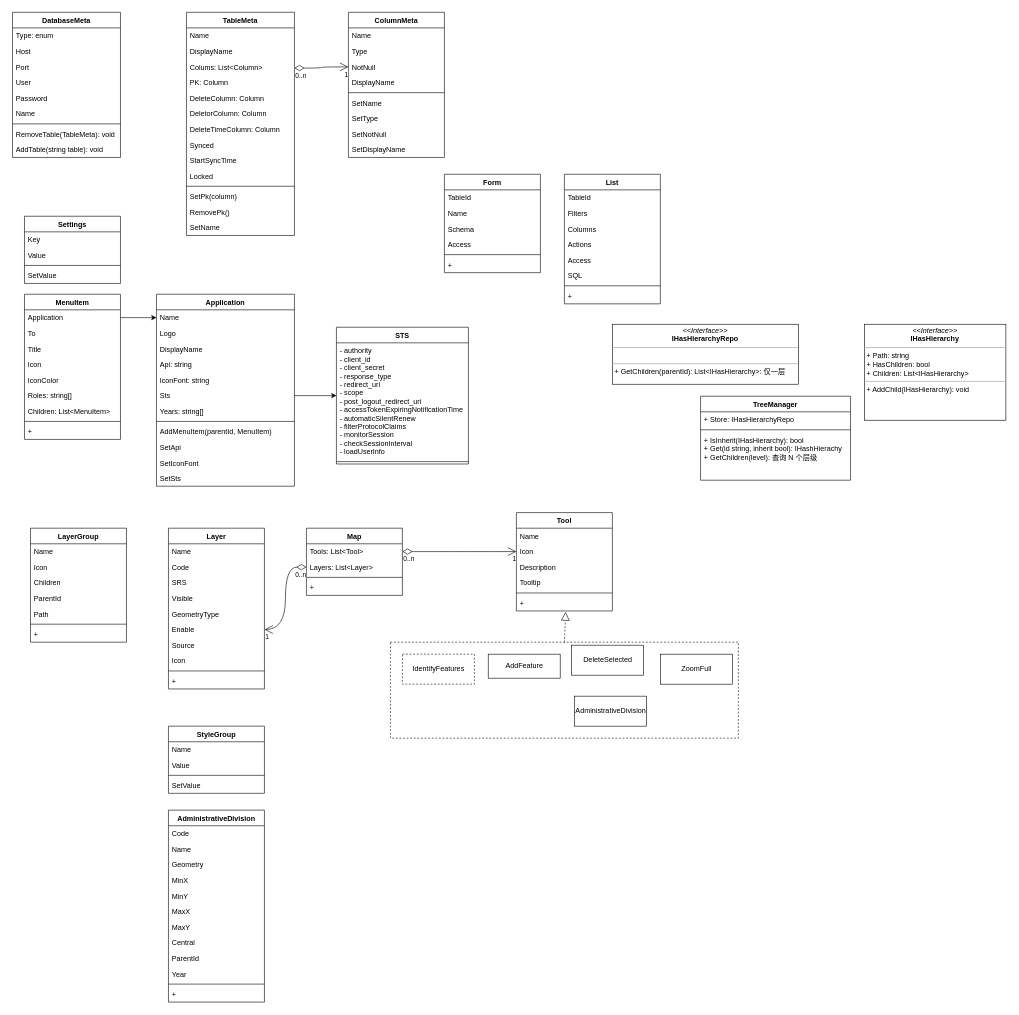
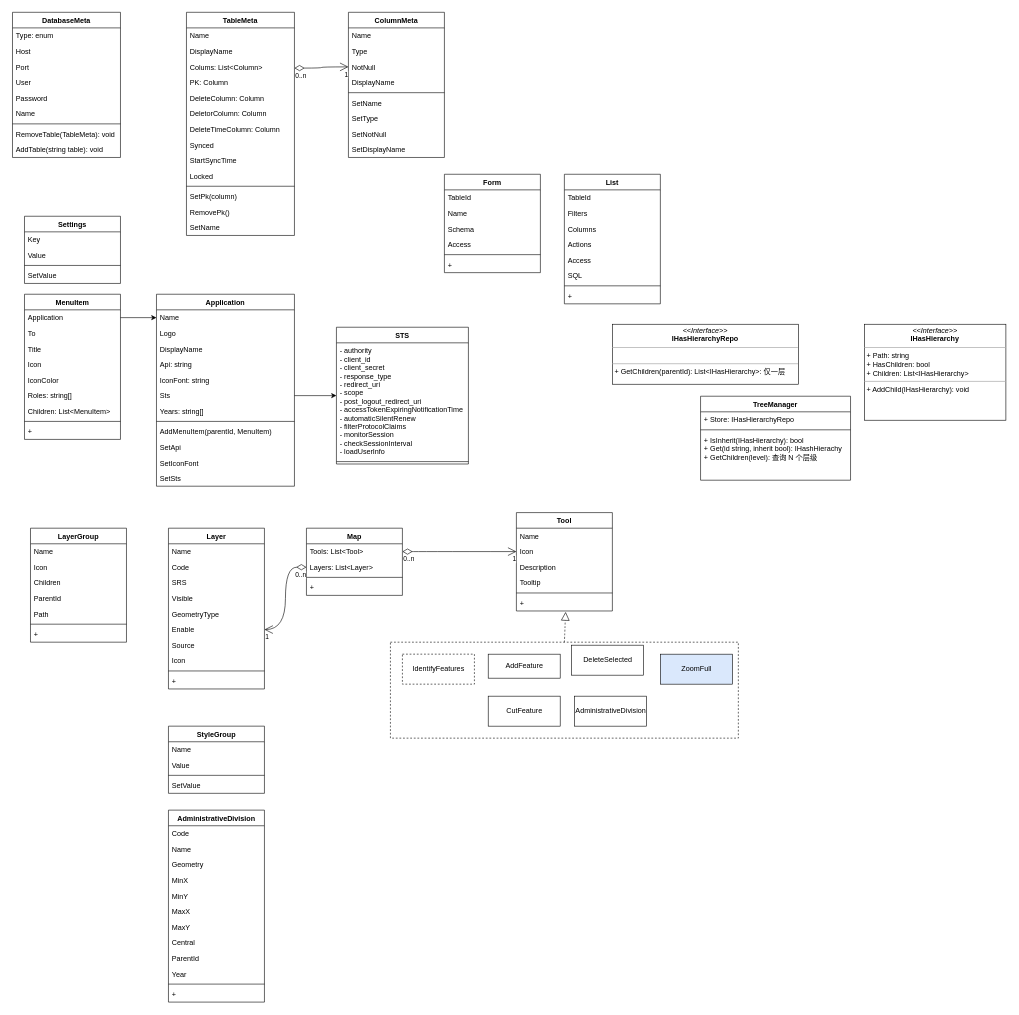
(696, 669) -> (696, 669)
none -> (524, 711)
